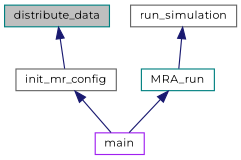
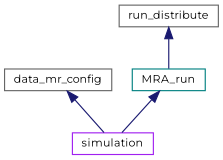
(57, 16) -> none
(184, 16) -> (169, 16)
(66, 80) -> (58, 80)
(120, 144) -> (113, 144)
